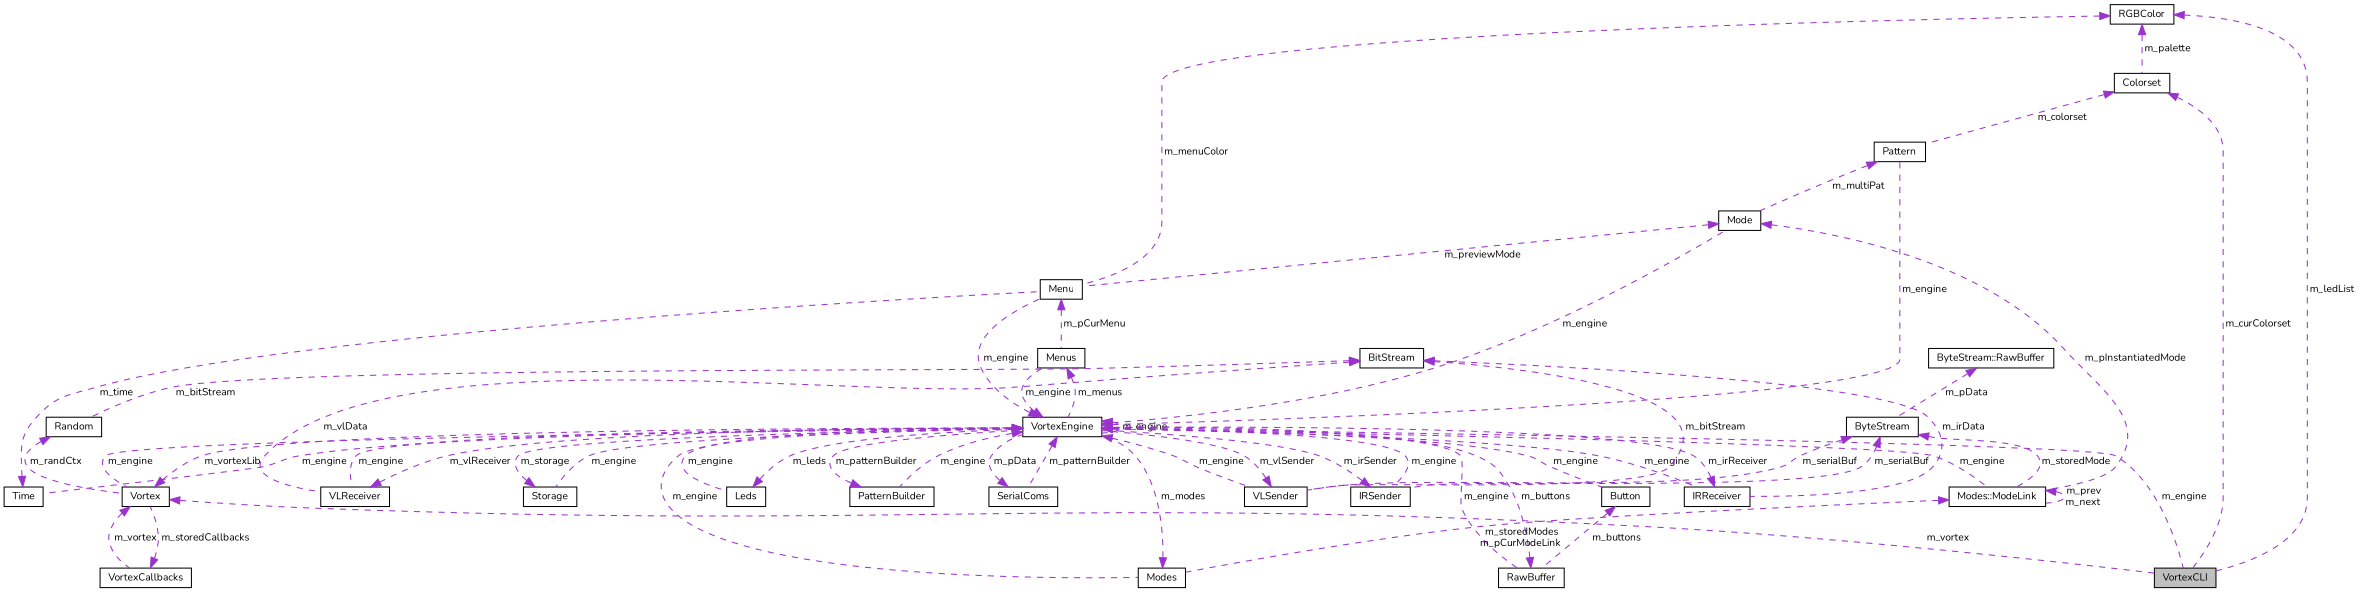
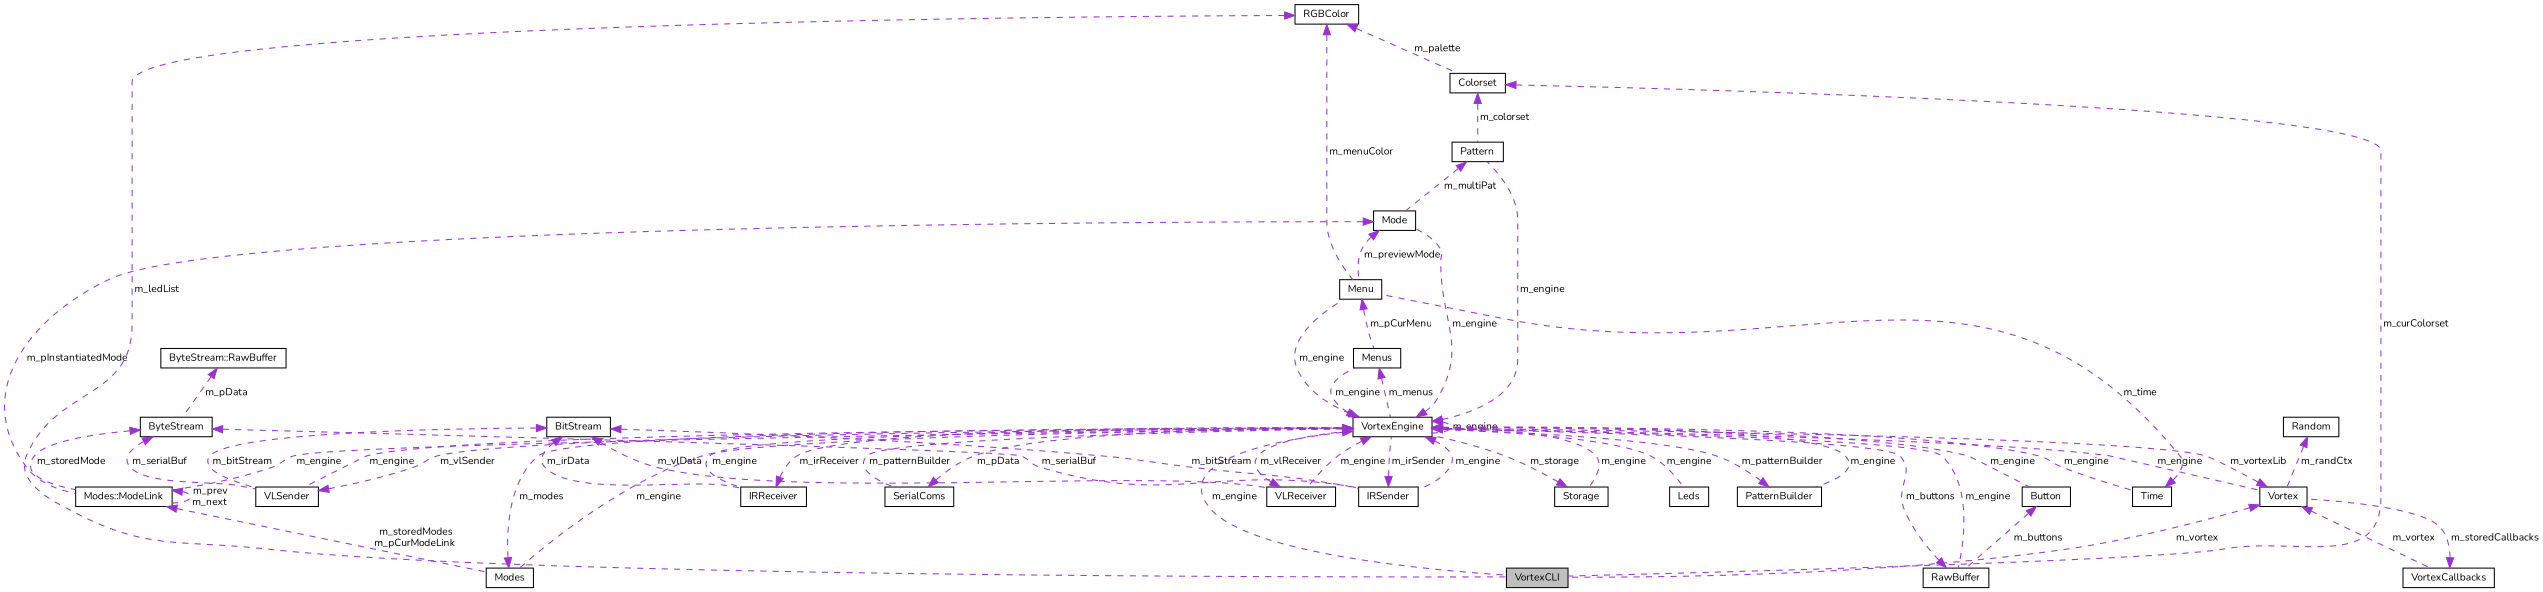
(717, 371) -> (1046, 451)
(852, 442) -> none
